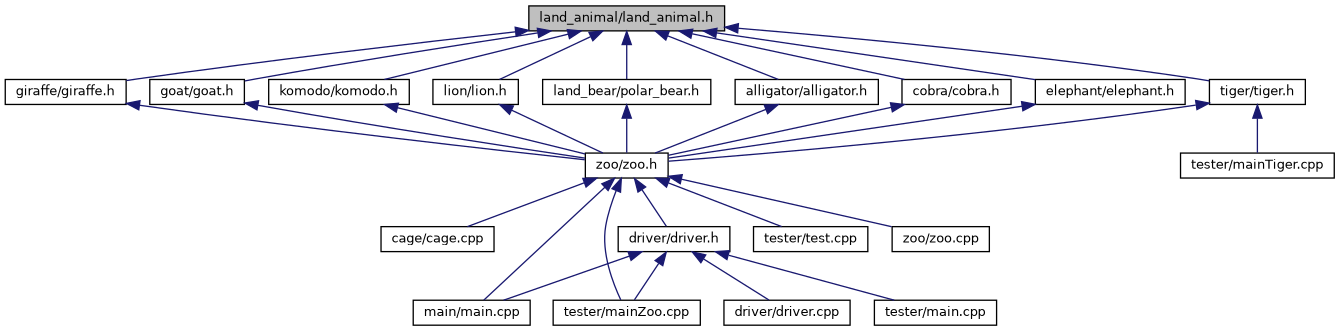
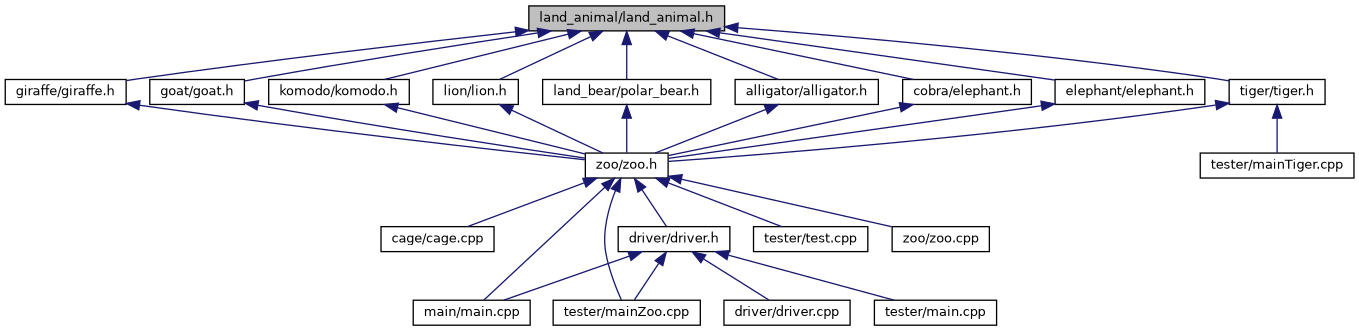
(957, 92) -> (967, 92)
